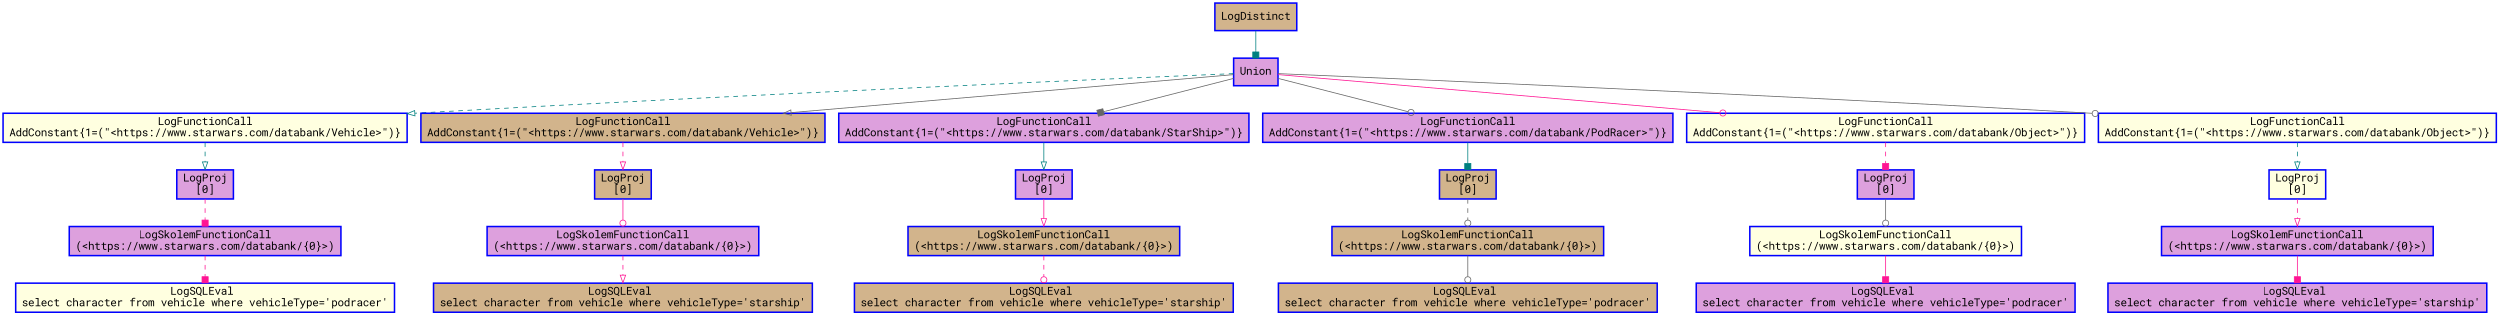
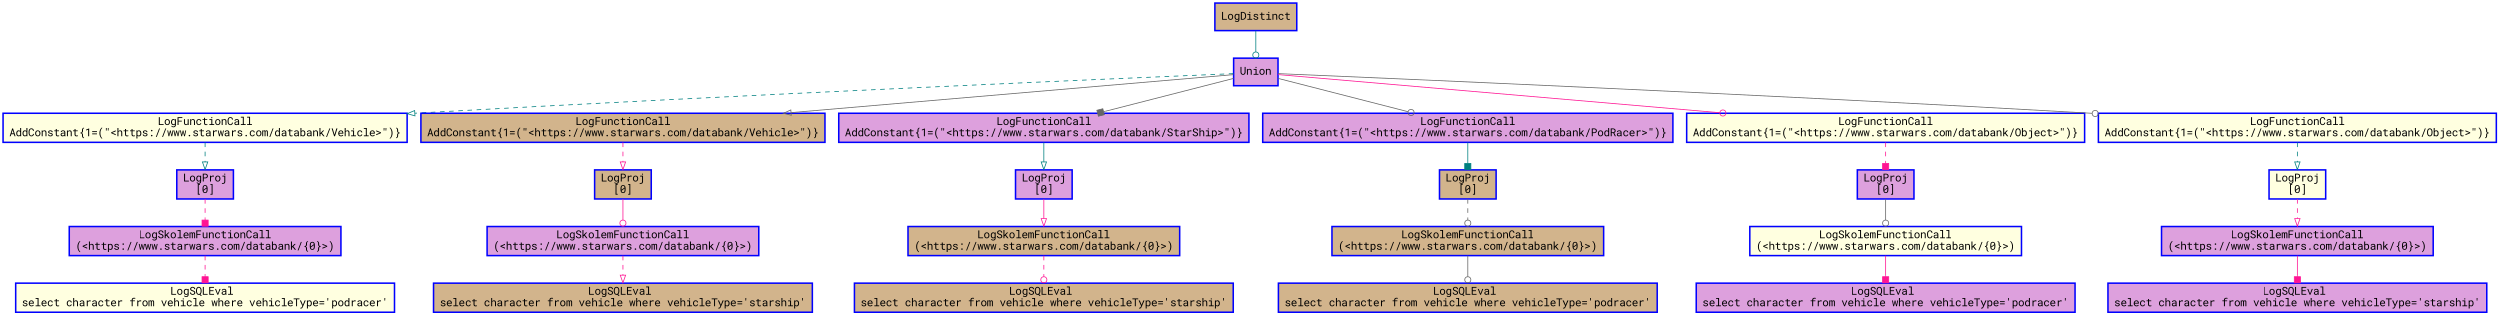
(1256, 41) -> (1256, 41)
